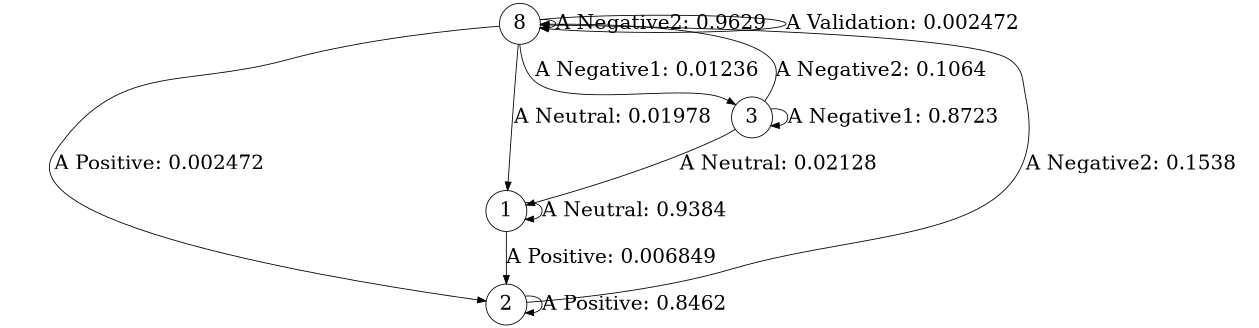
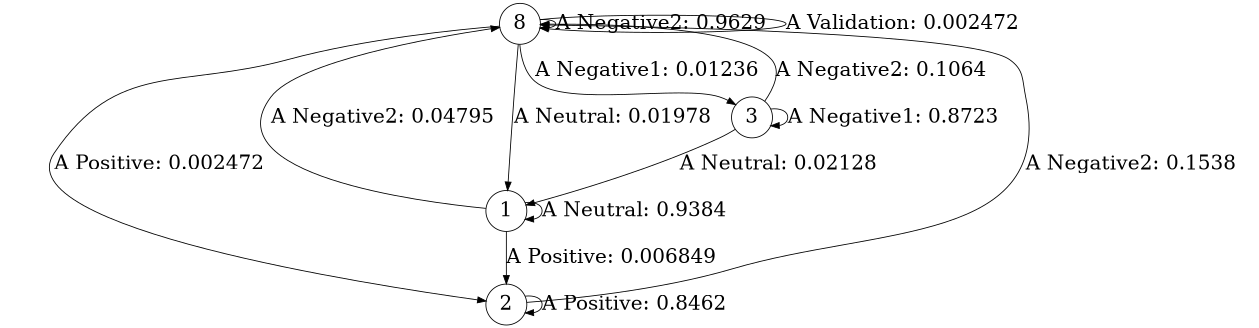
none -> (262, 119)
